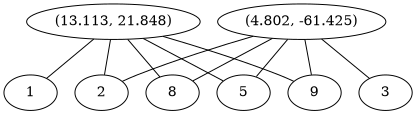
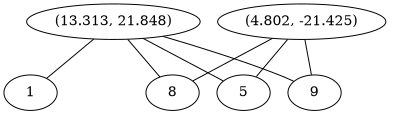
(113, 22) -> (113, 22)
(302, 22) -> (302, 22)
(102, 93) -> none
(386, 93) -> none
